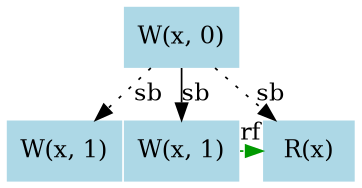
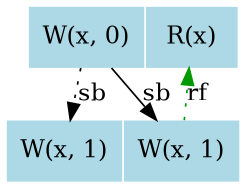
(239, 88) -> none
